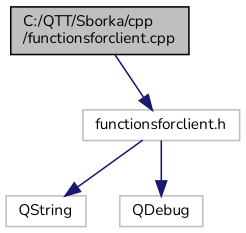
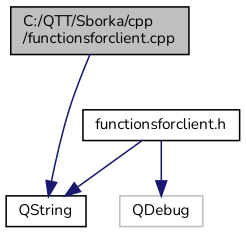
(129, 76) -> (67, 117)
(161, 125) -> (161, 125)
(46, 211) -> (46, 211)
